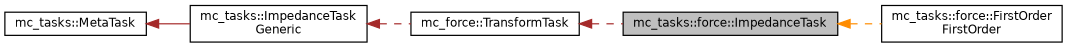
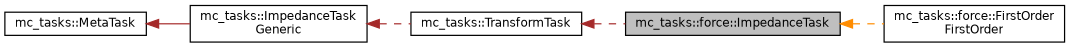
(495, 24) -> (496, 24)
